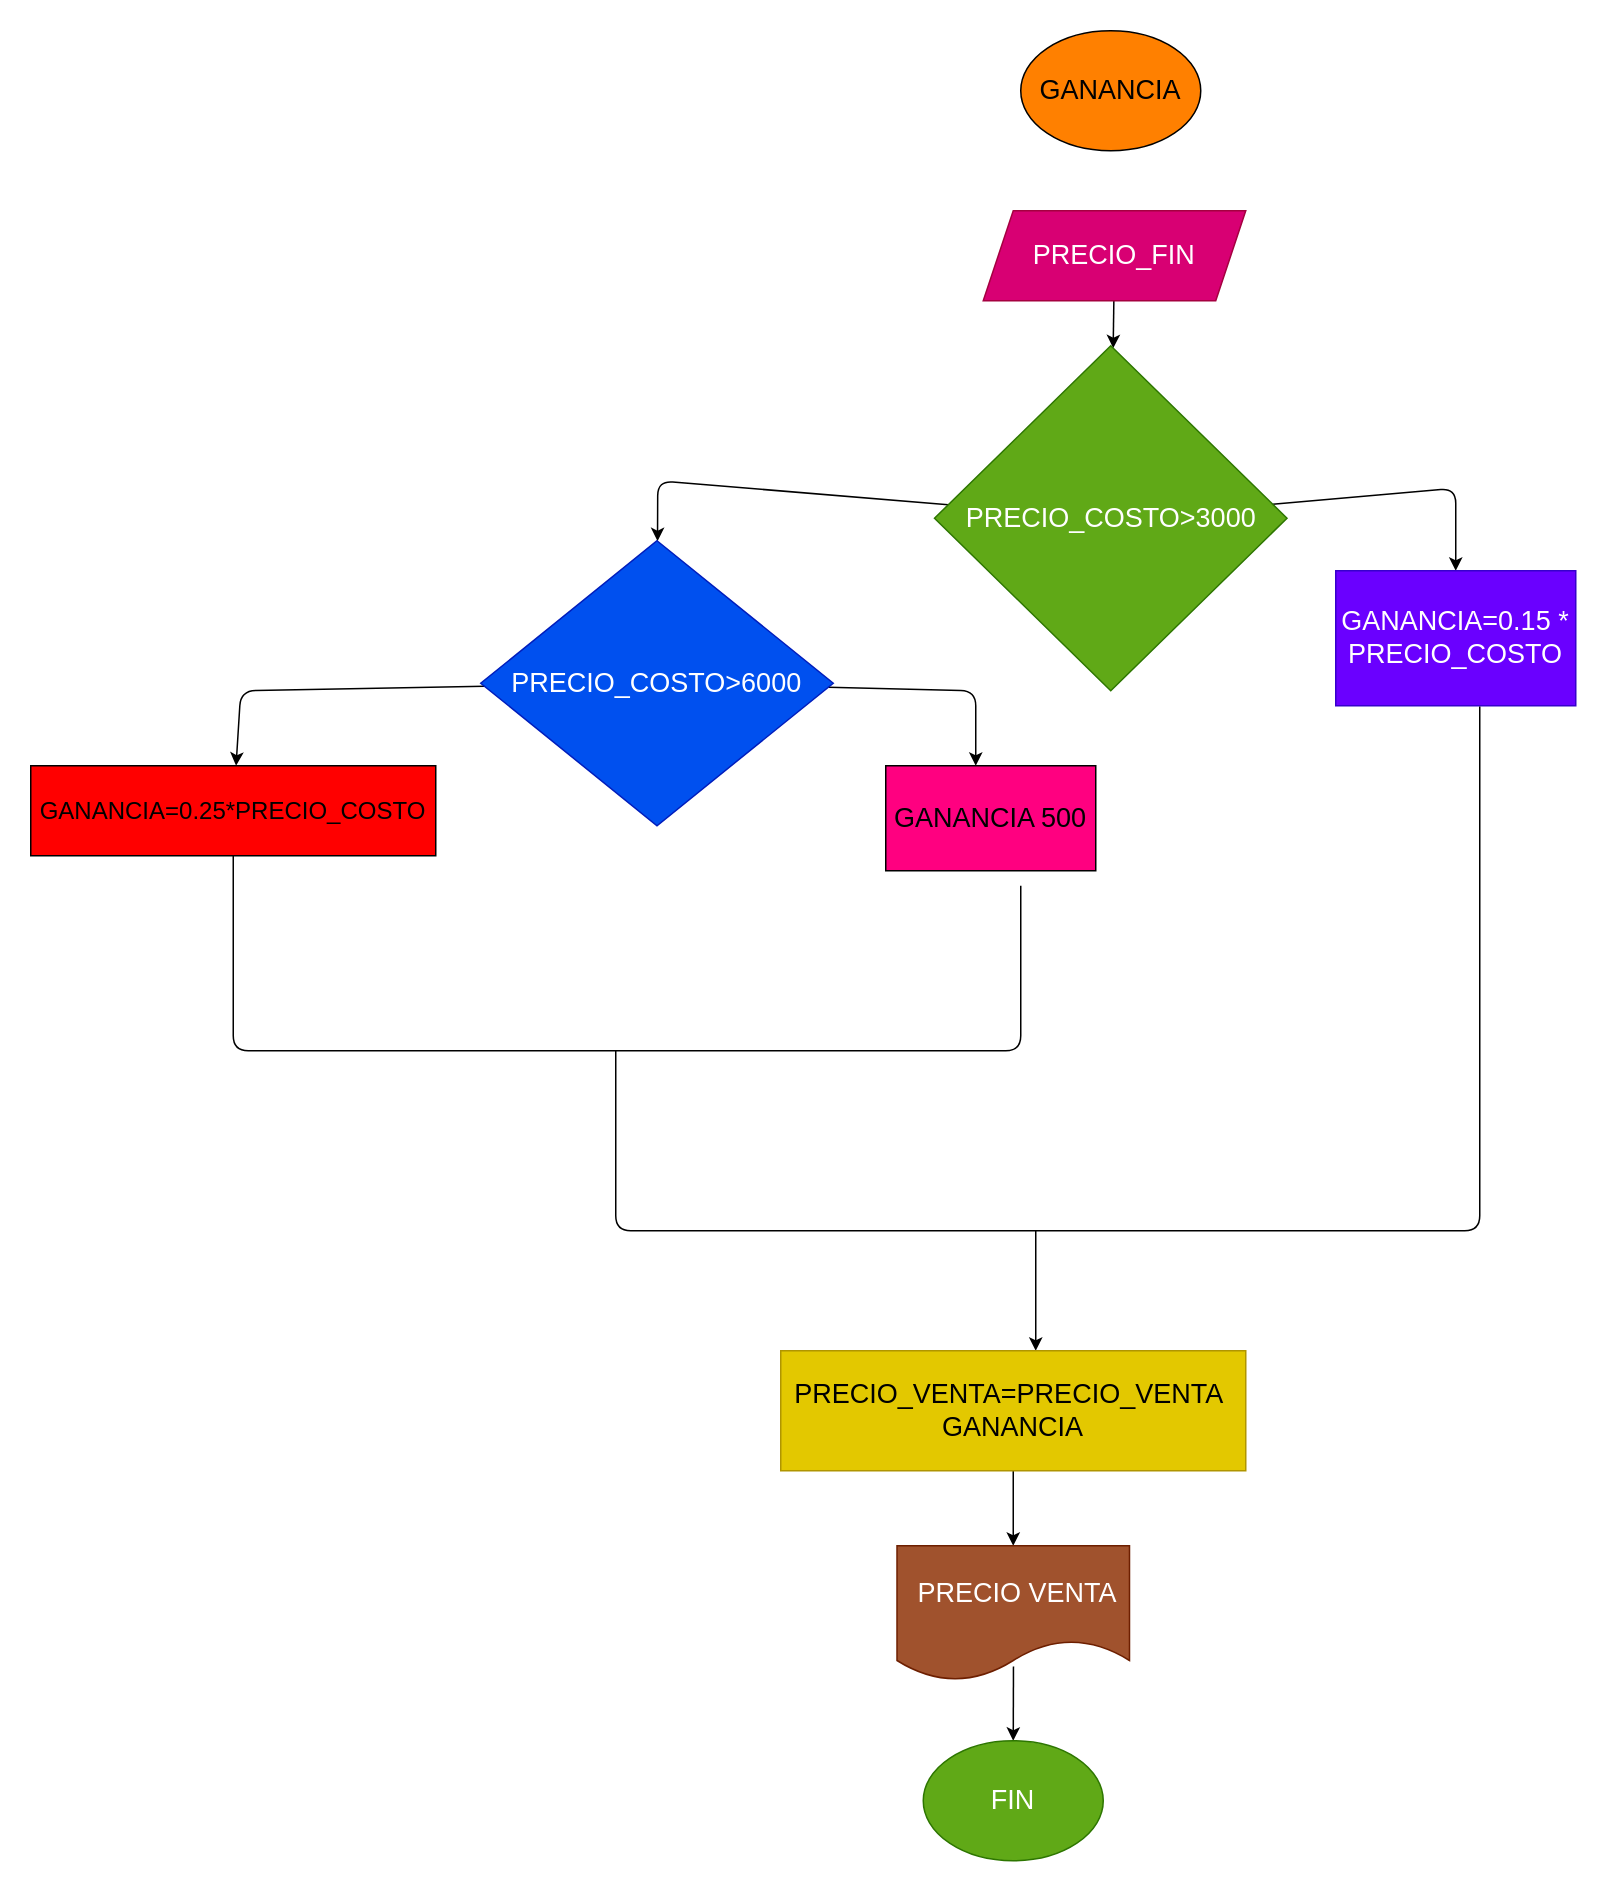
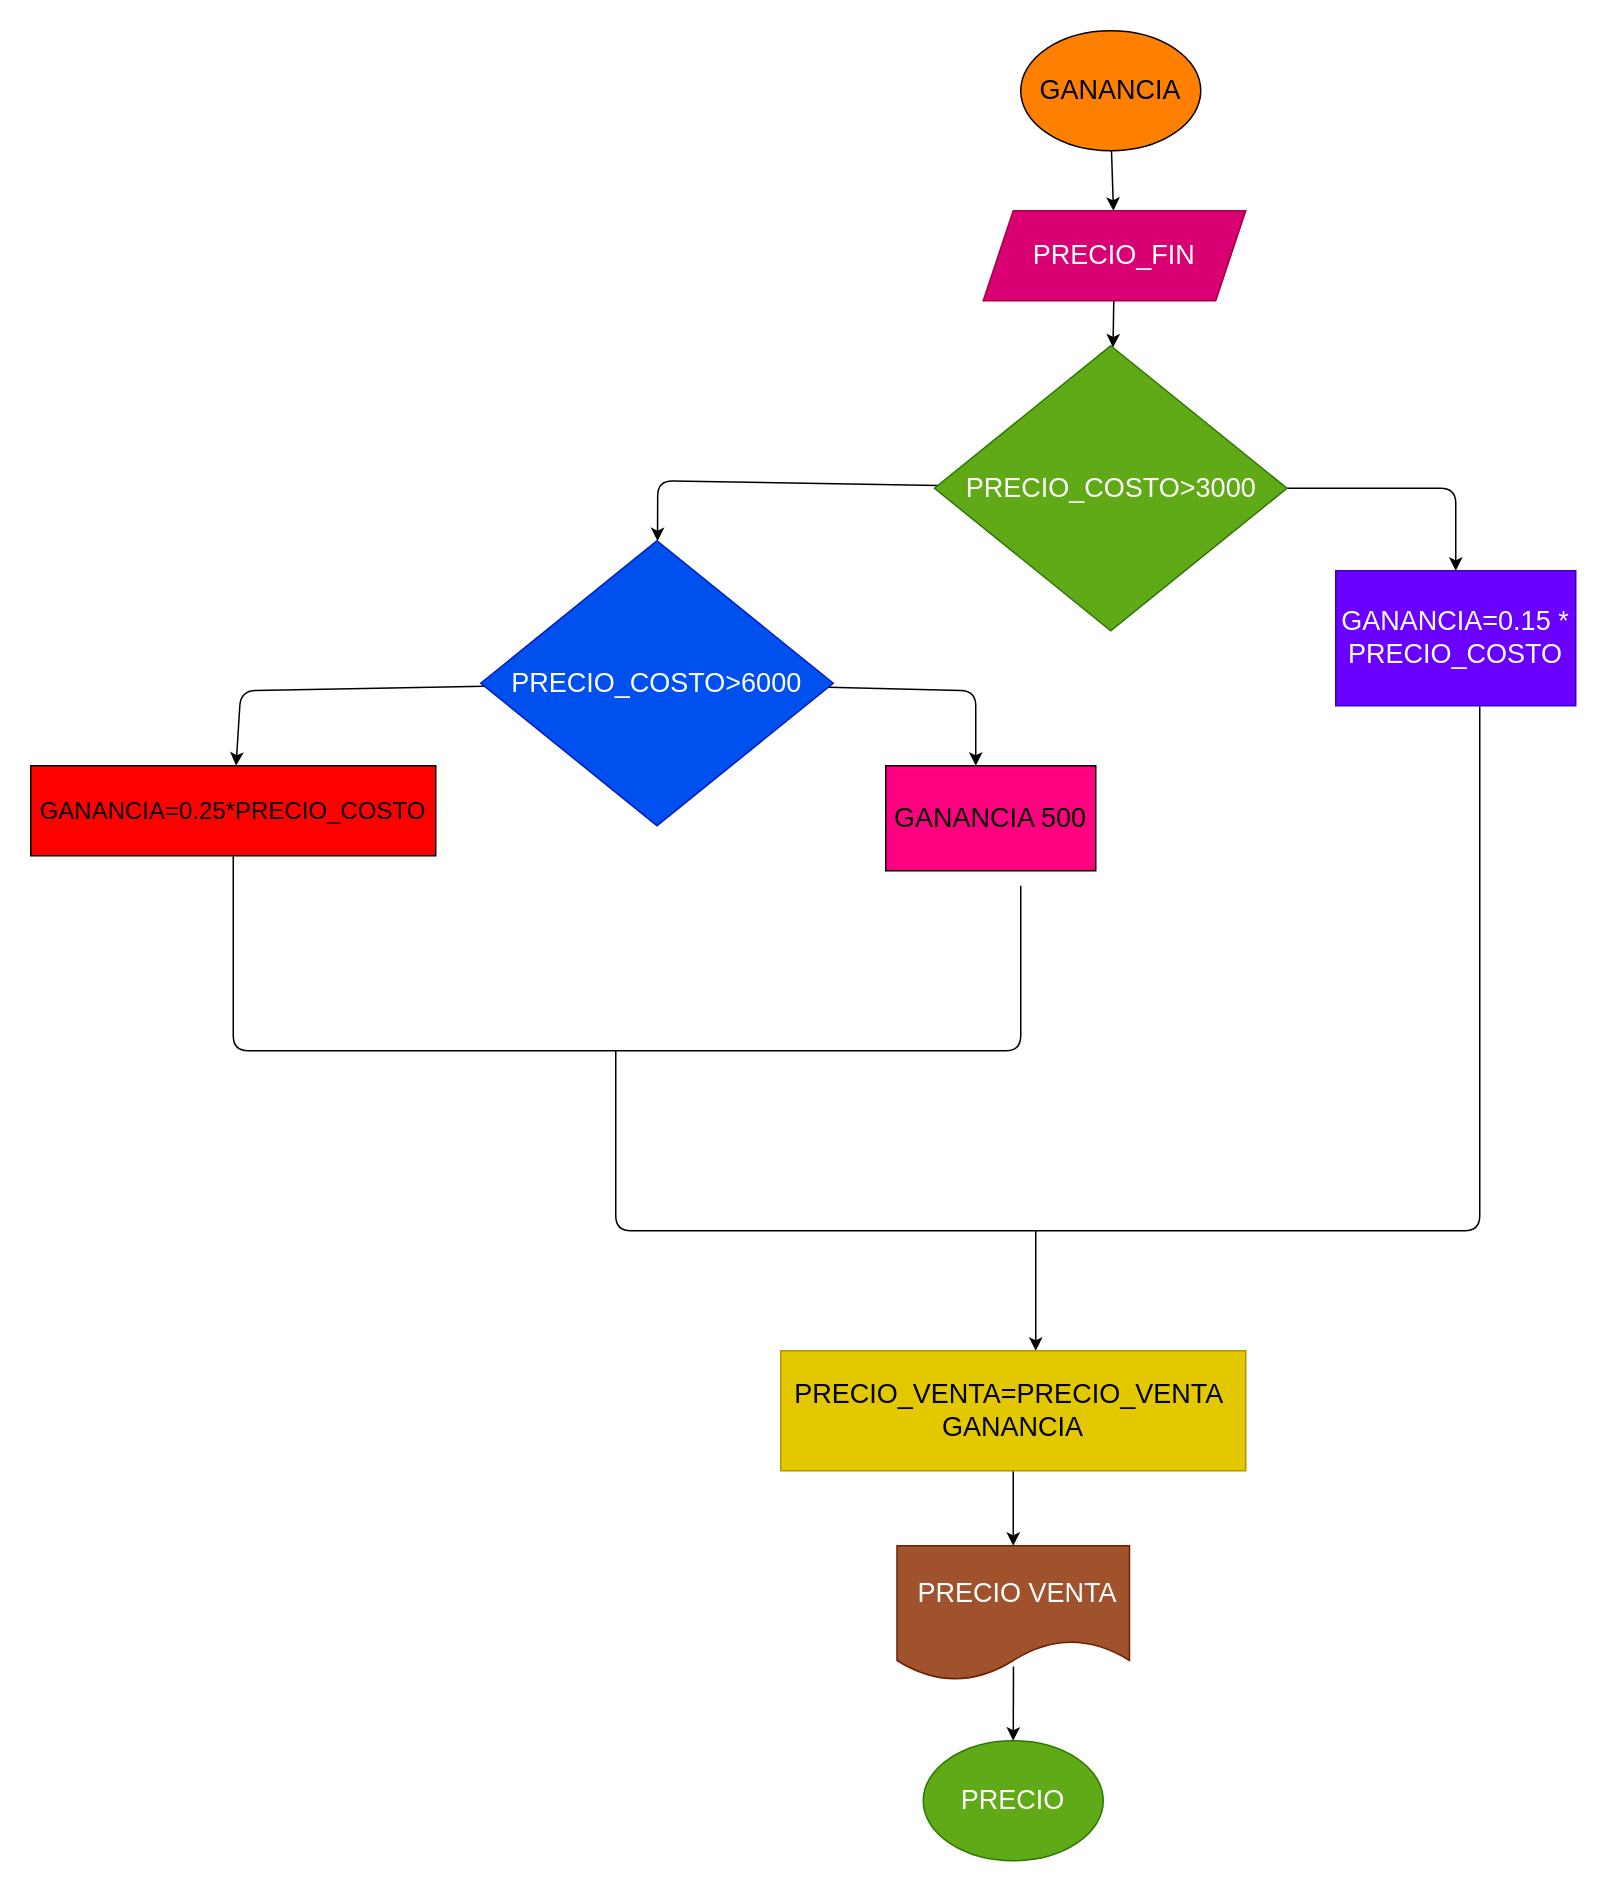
none -> (1112, 176)
(1111, 518) -> (1111, 488)
(1013, 1801) -> (1013, 1801)
